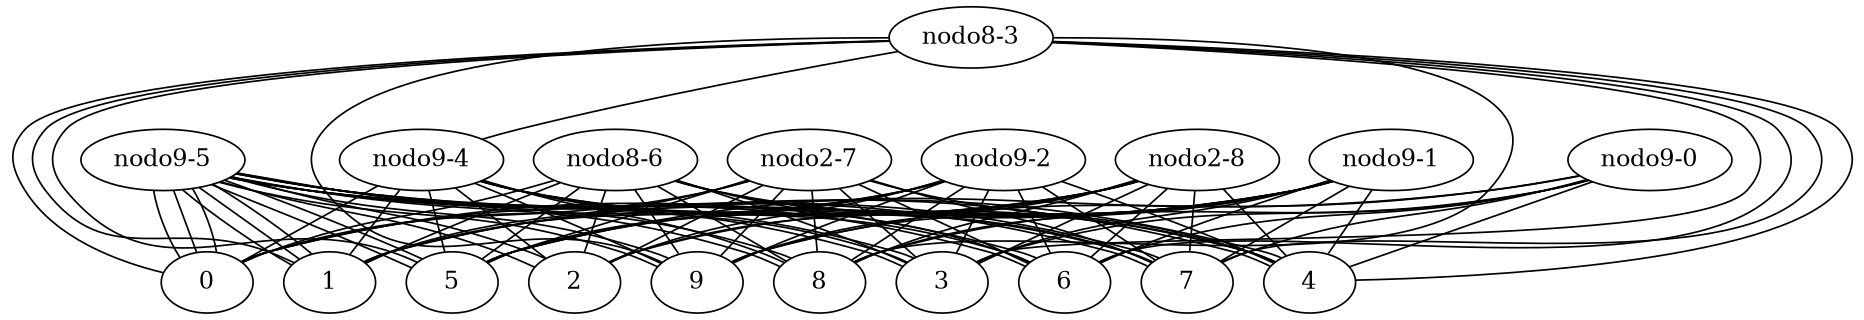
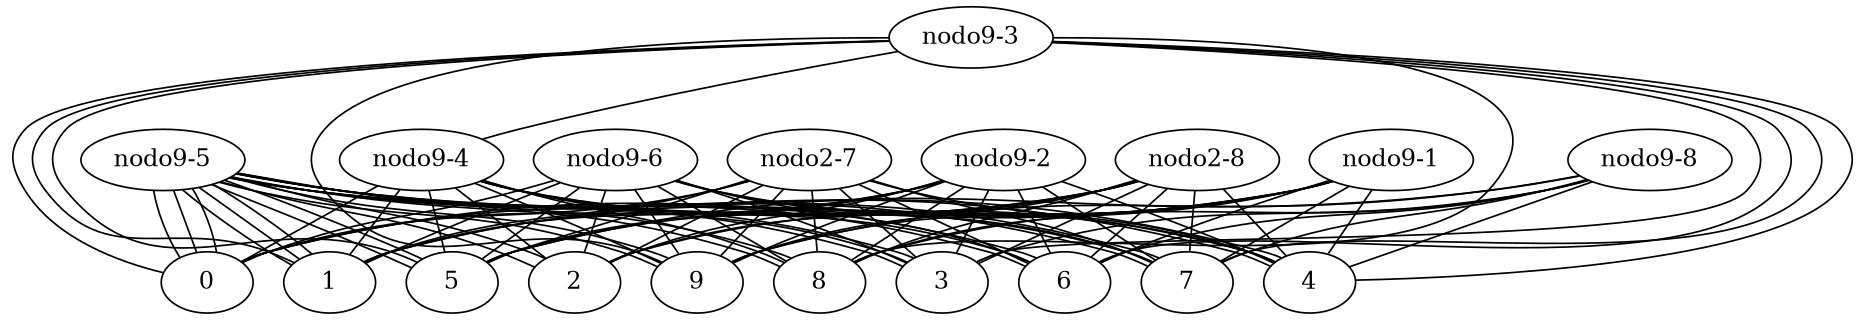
(971, 37) -> (971, 37)
(616, 160) -> (616, 160)
(1650, 160) -> (1650, 160)
(1153, 217) -> none
